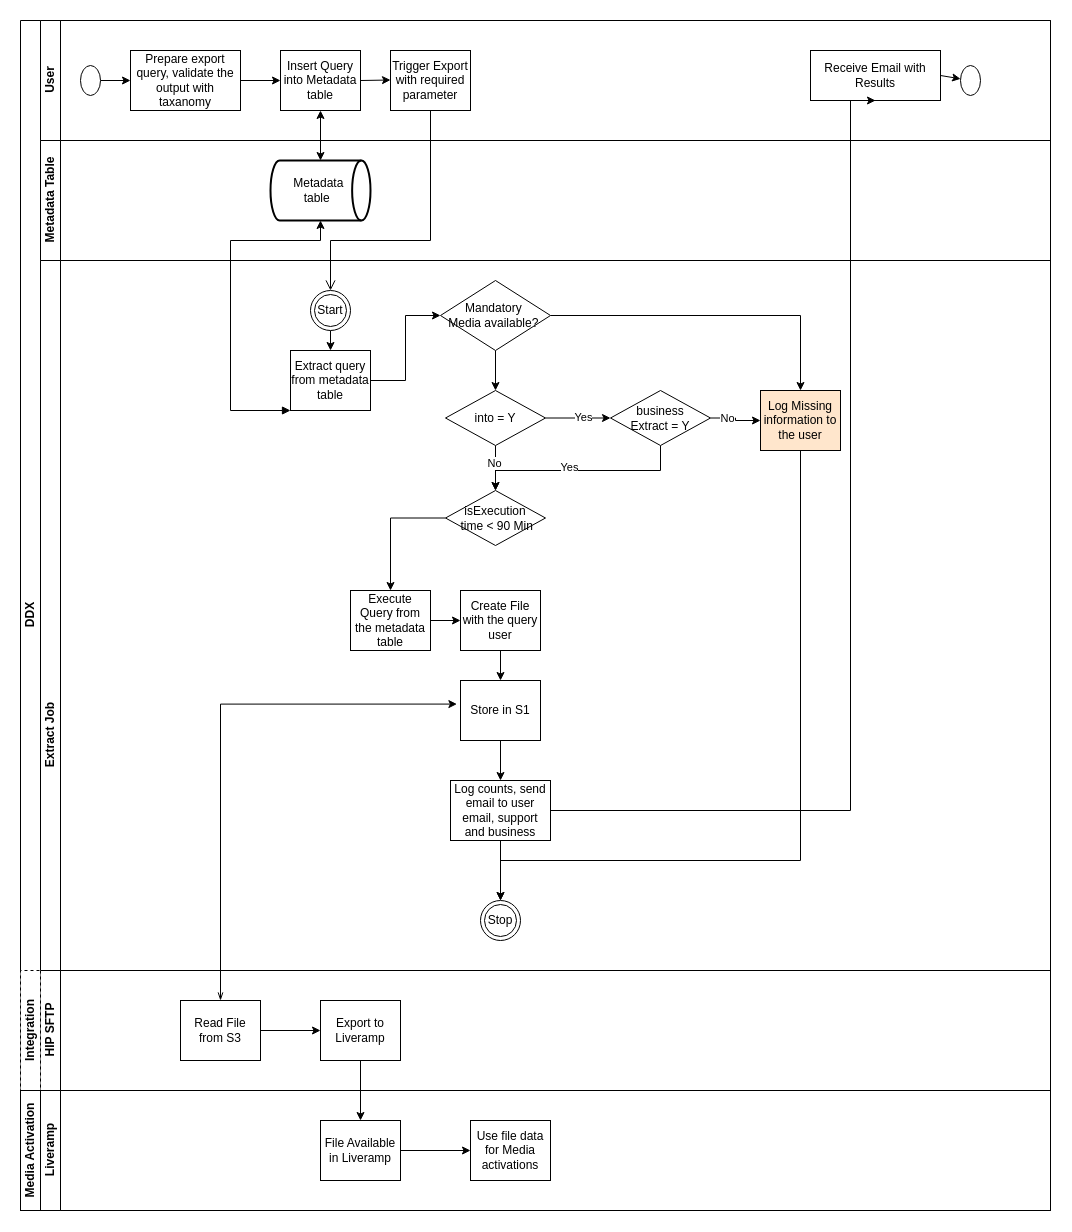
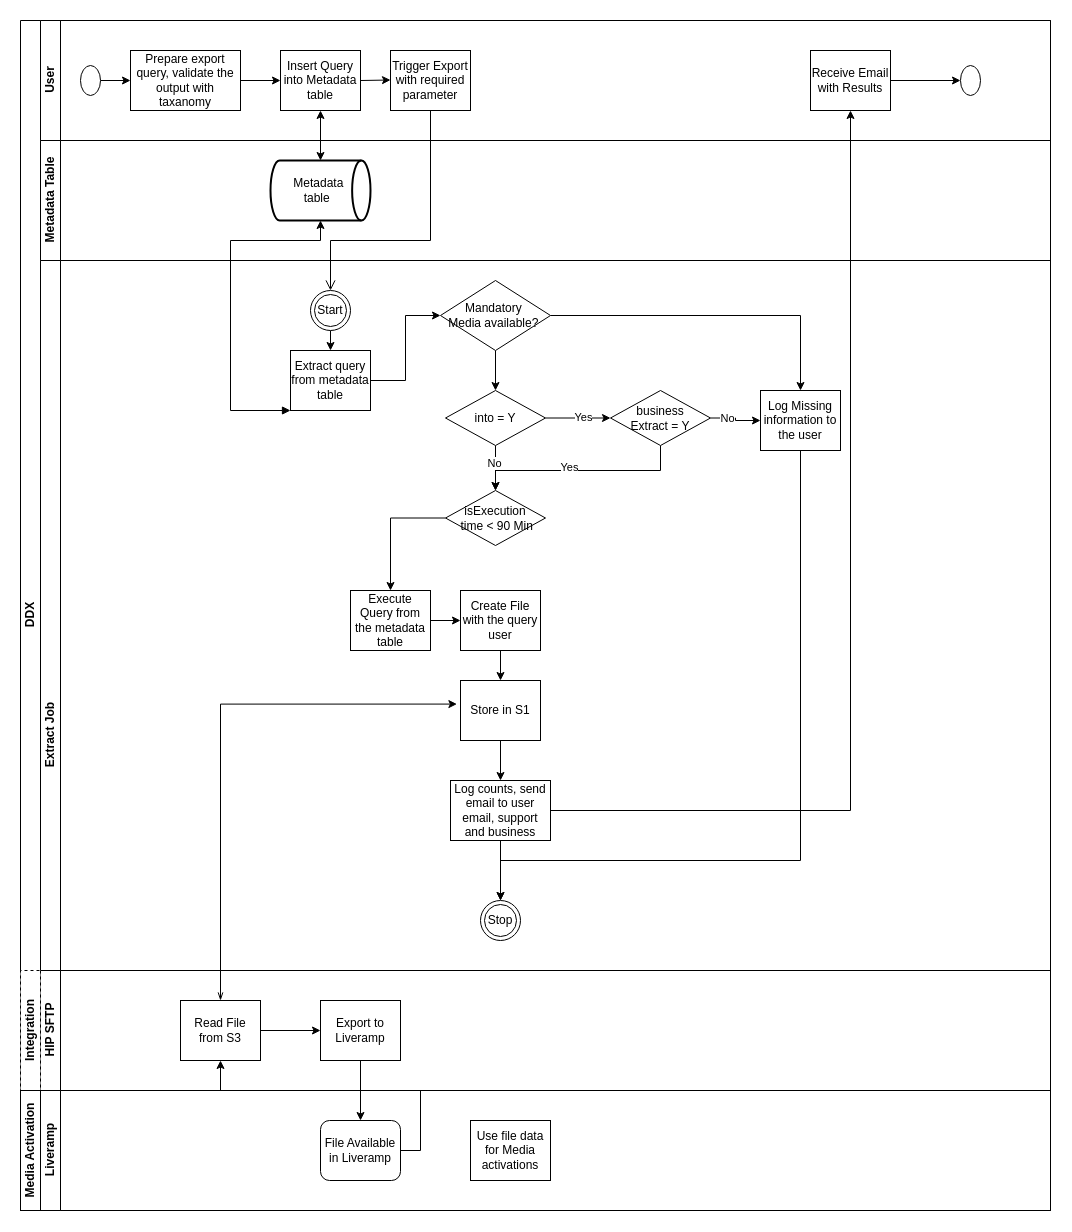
(876, 76) -> (851, 81)
(801, 421) -> (801, 421)
(361, 1151) -> (361, 1151)
(441, 1151) -> (421, 1123)
